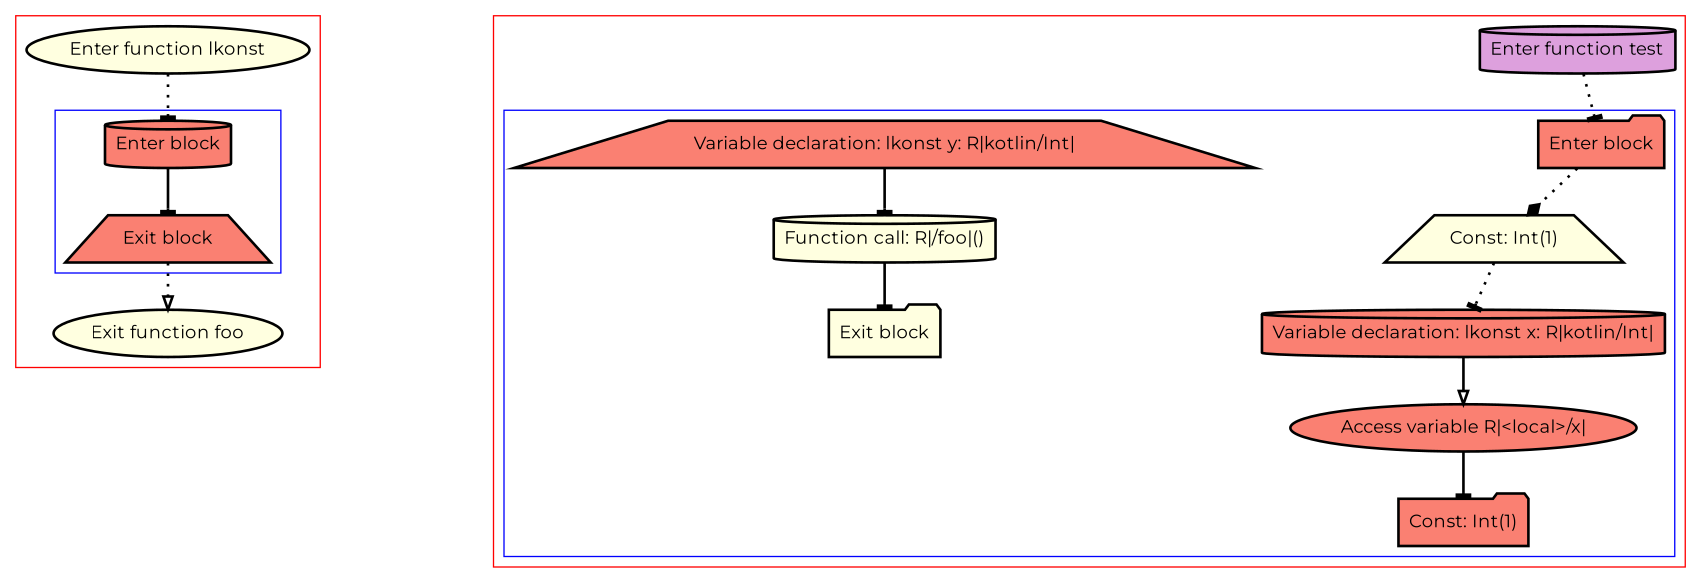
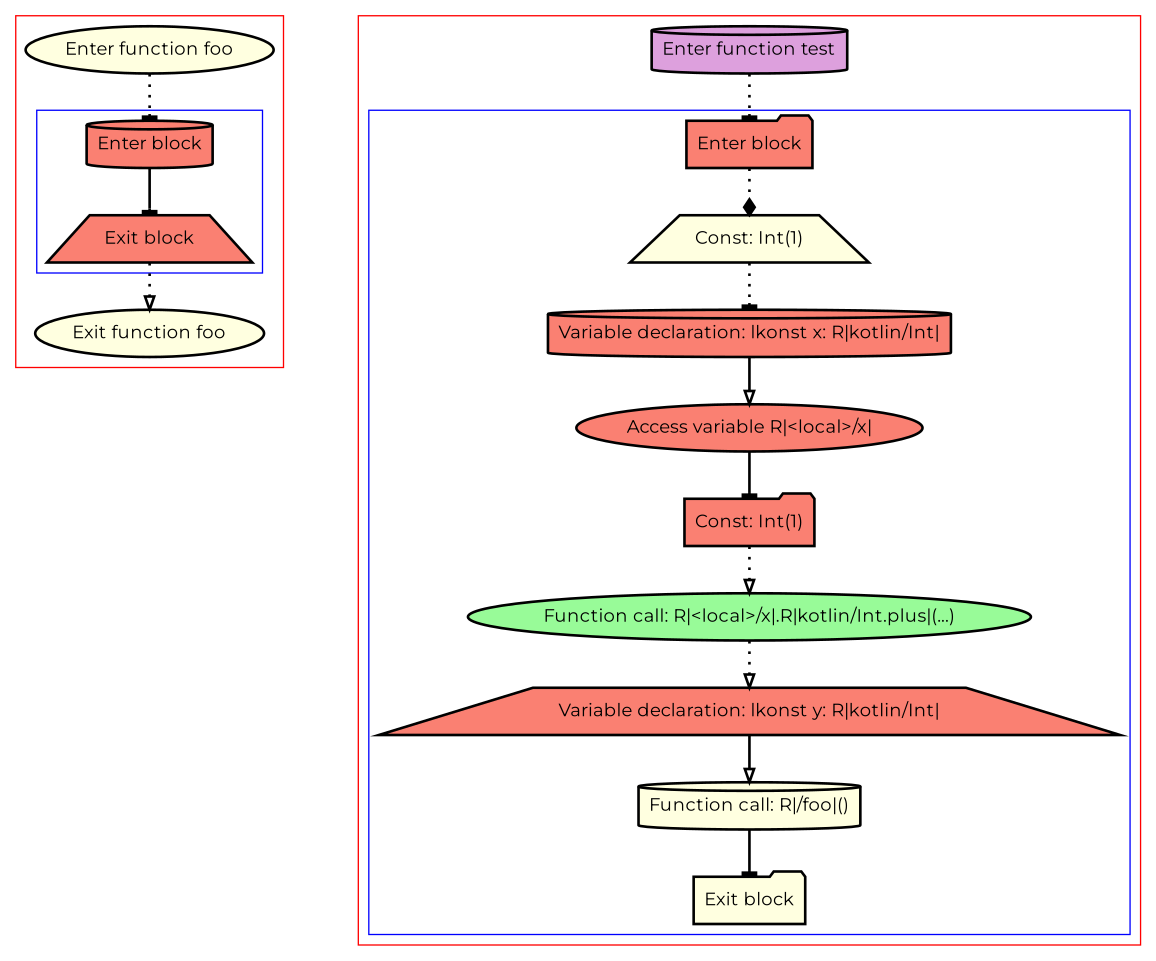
(168, 50) -> (150, 50)
(885, 188) -> (749, 752)
none -> (749, 617)
